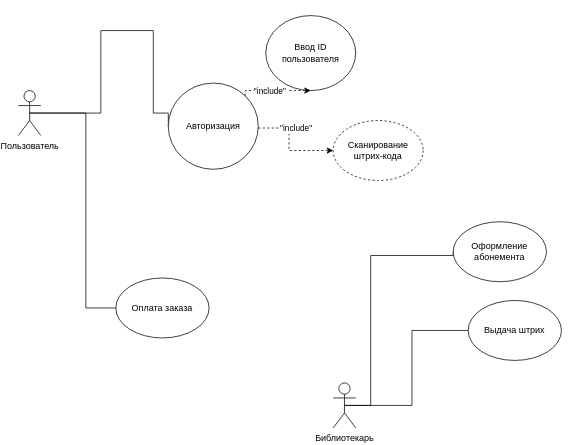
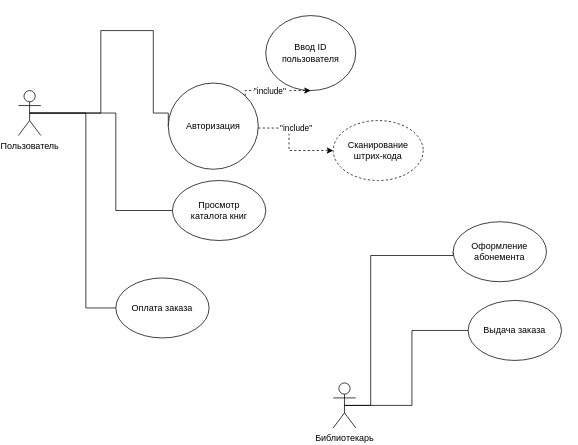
none -> (116, 182)
none -> (219, 210)
(515, 330) -> (515, 330)
